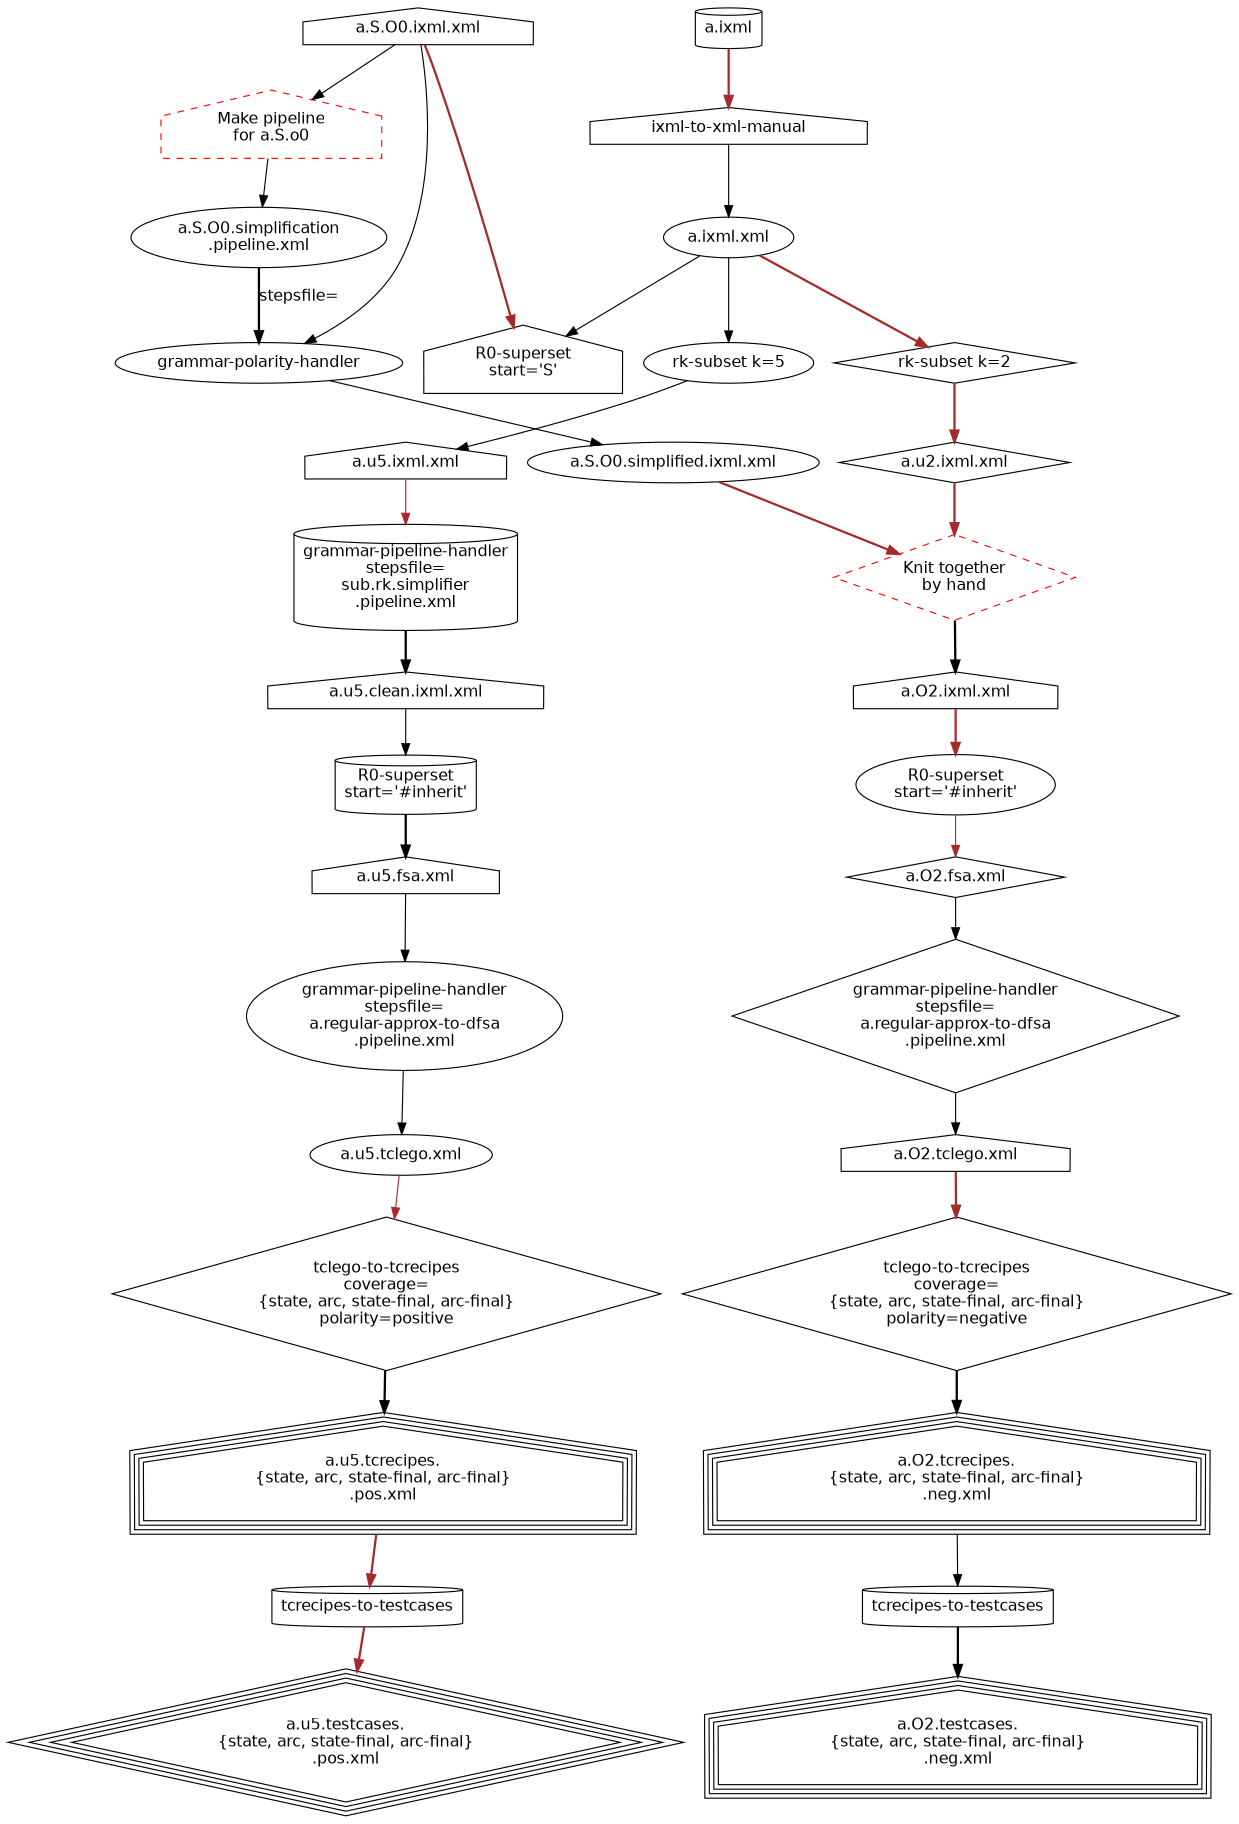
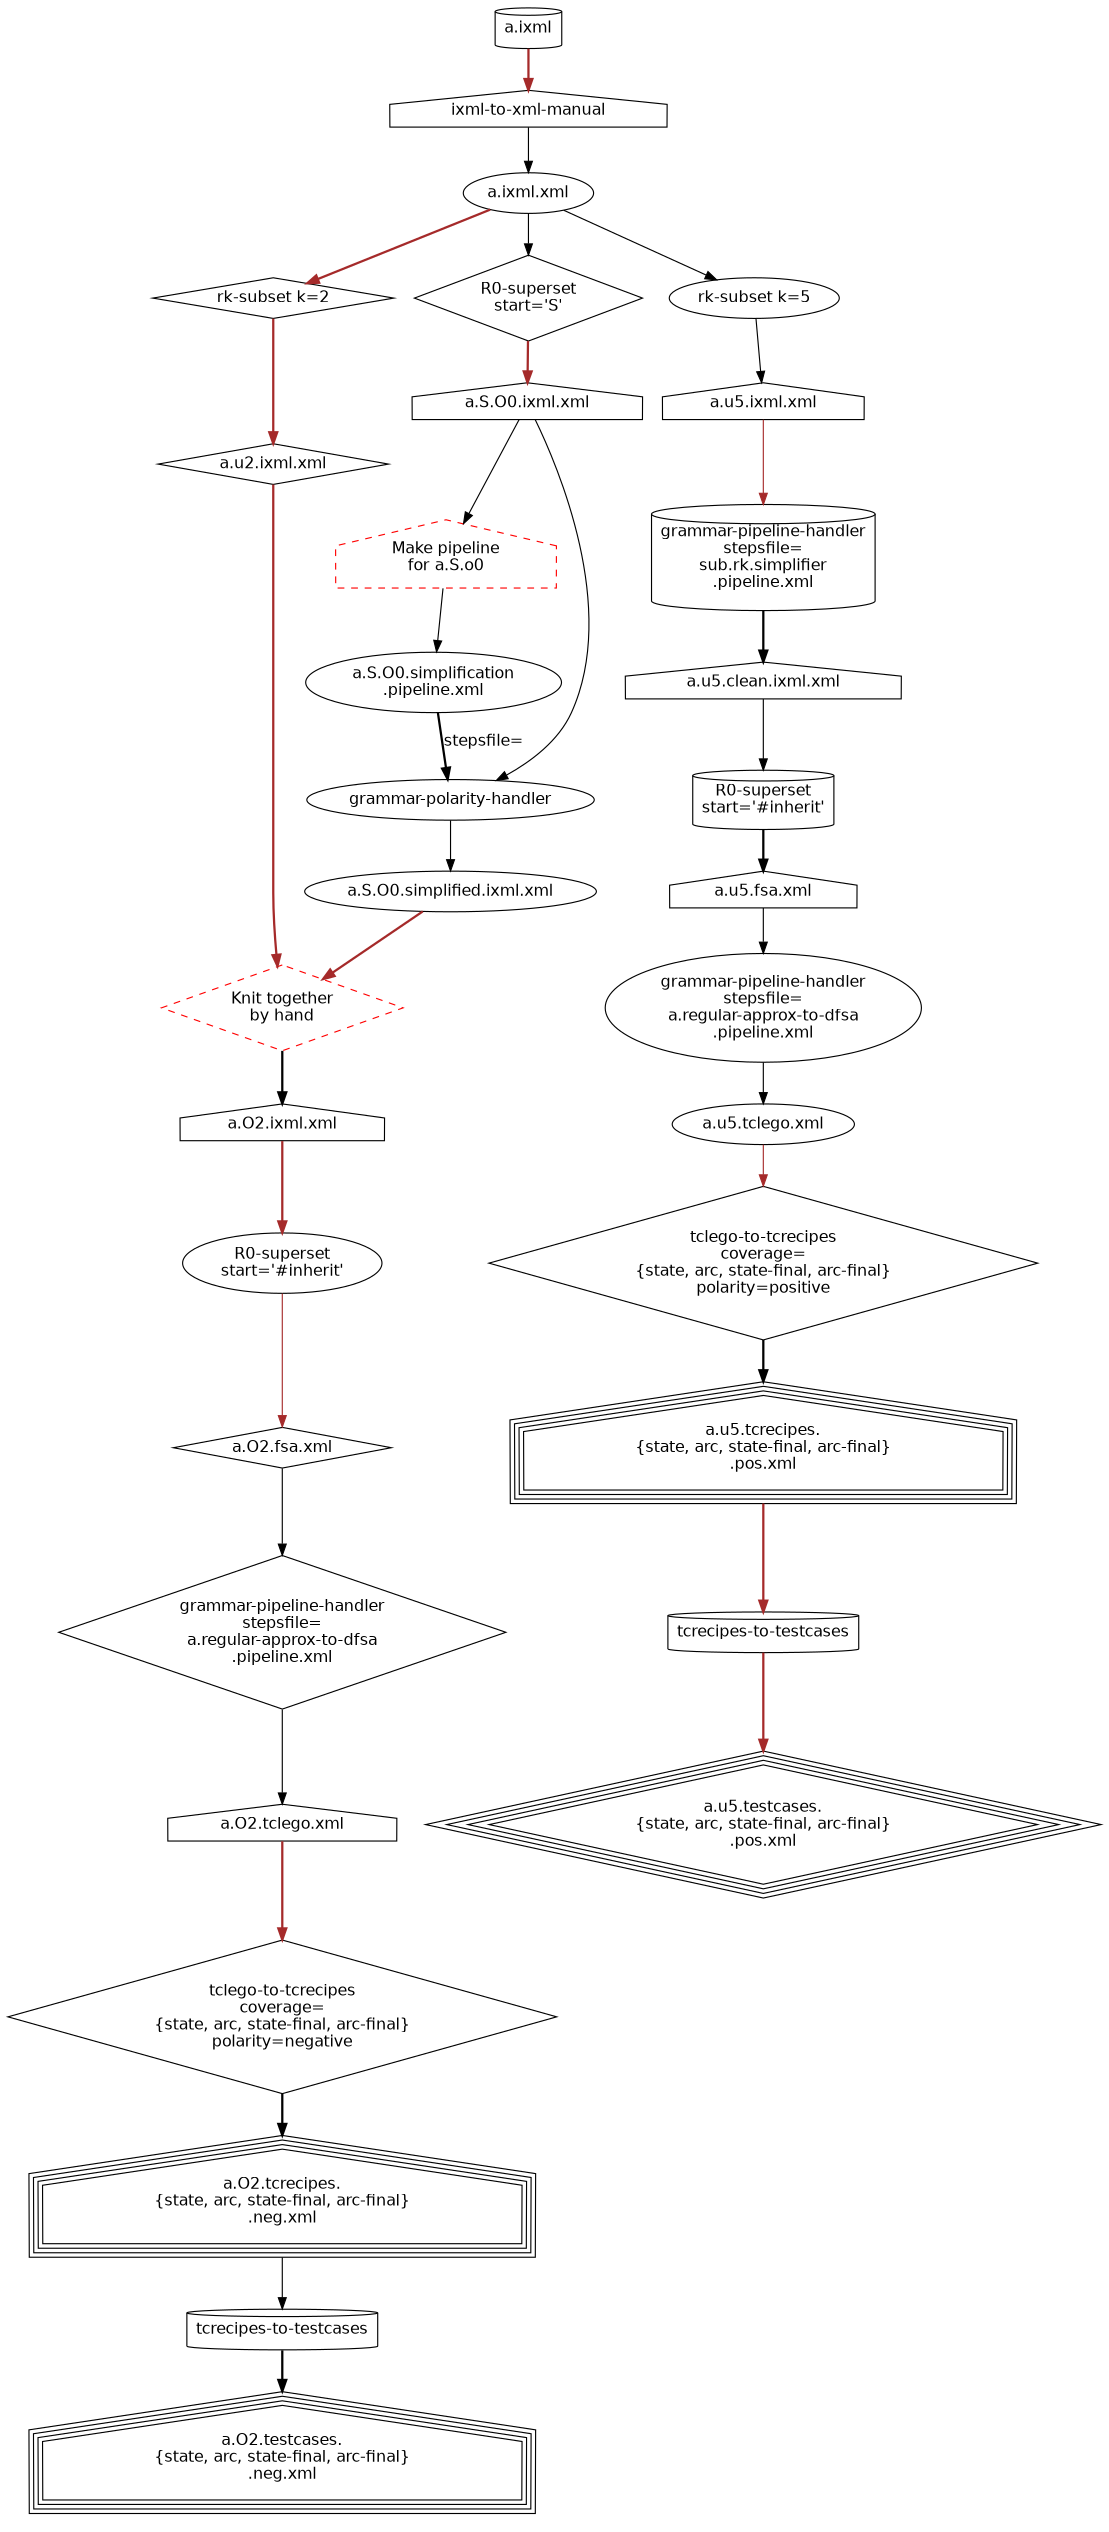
(470, 180) -> (528, 356)
(523, 363) -> (528, 298)
